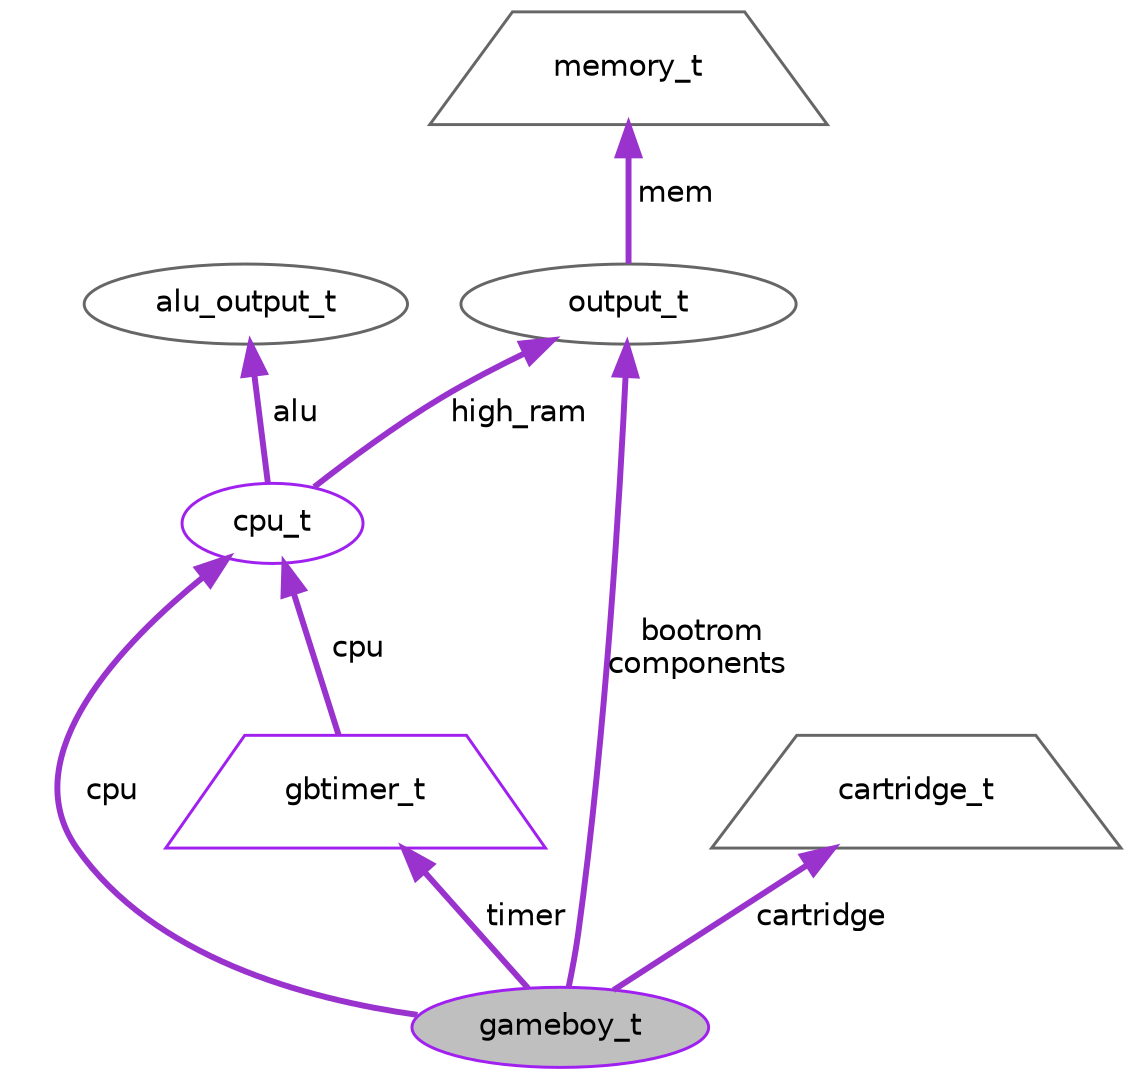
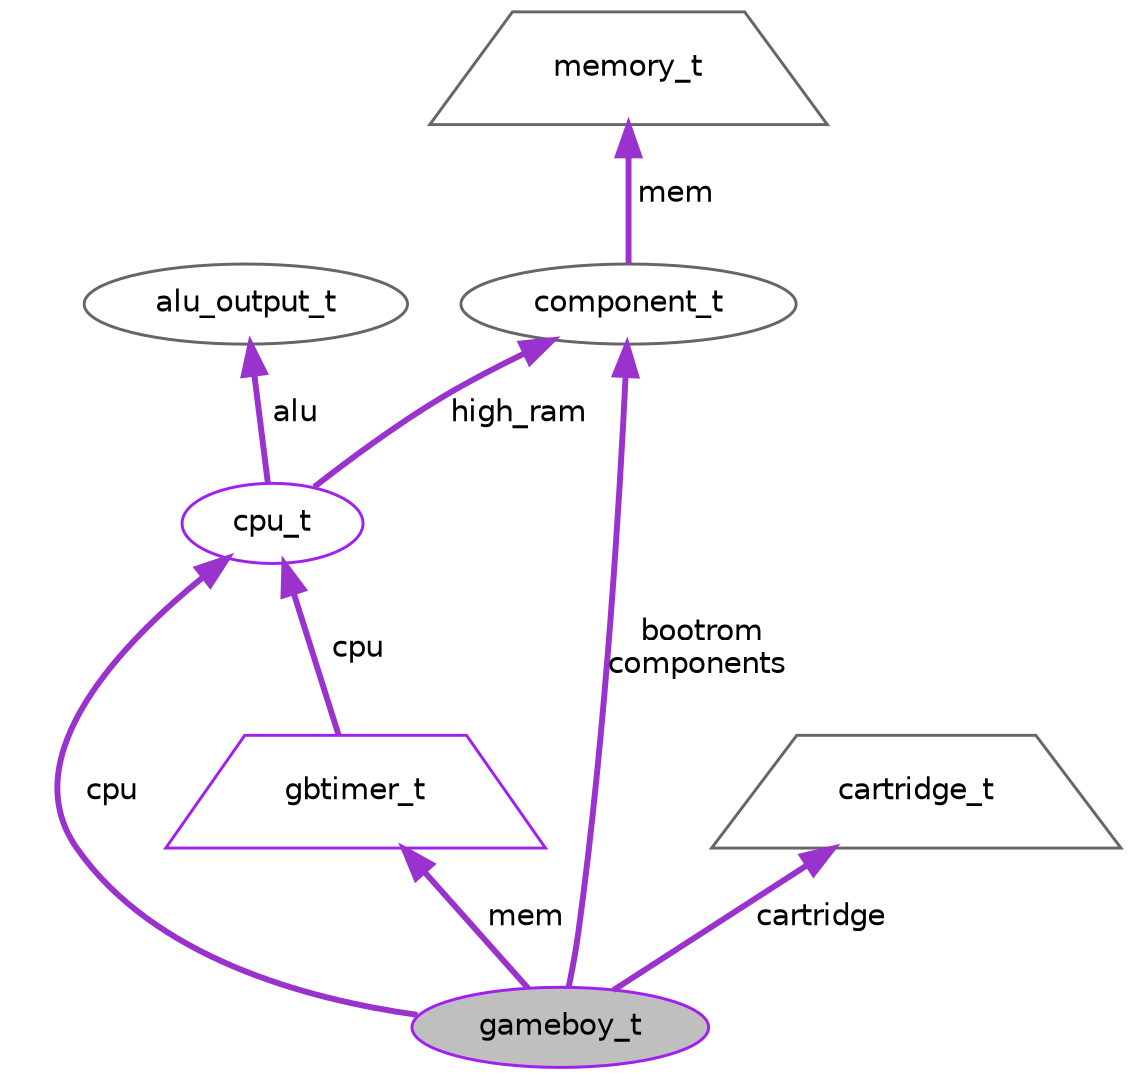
(629, 304) -> (629, 304)
(522, 918) -> (522, 918)
